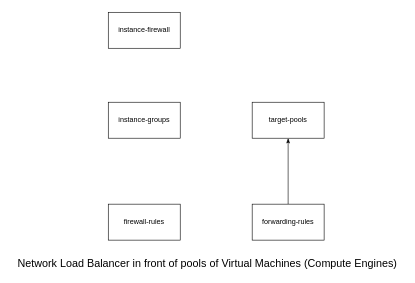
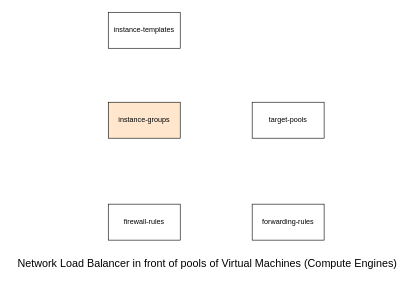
(144, 30) -> (144, 30)
(144, 120) -> (144, 120)
(288, 143) -> none
